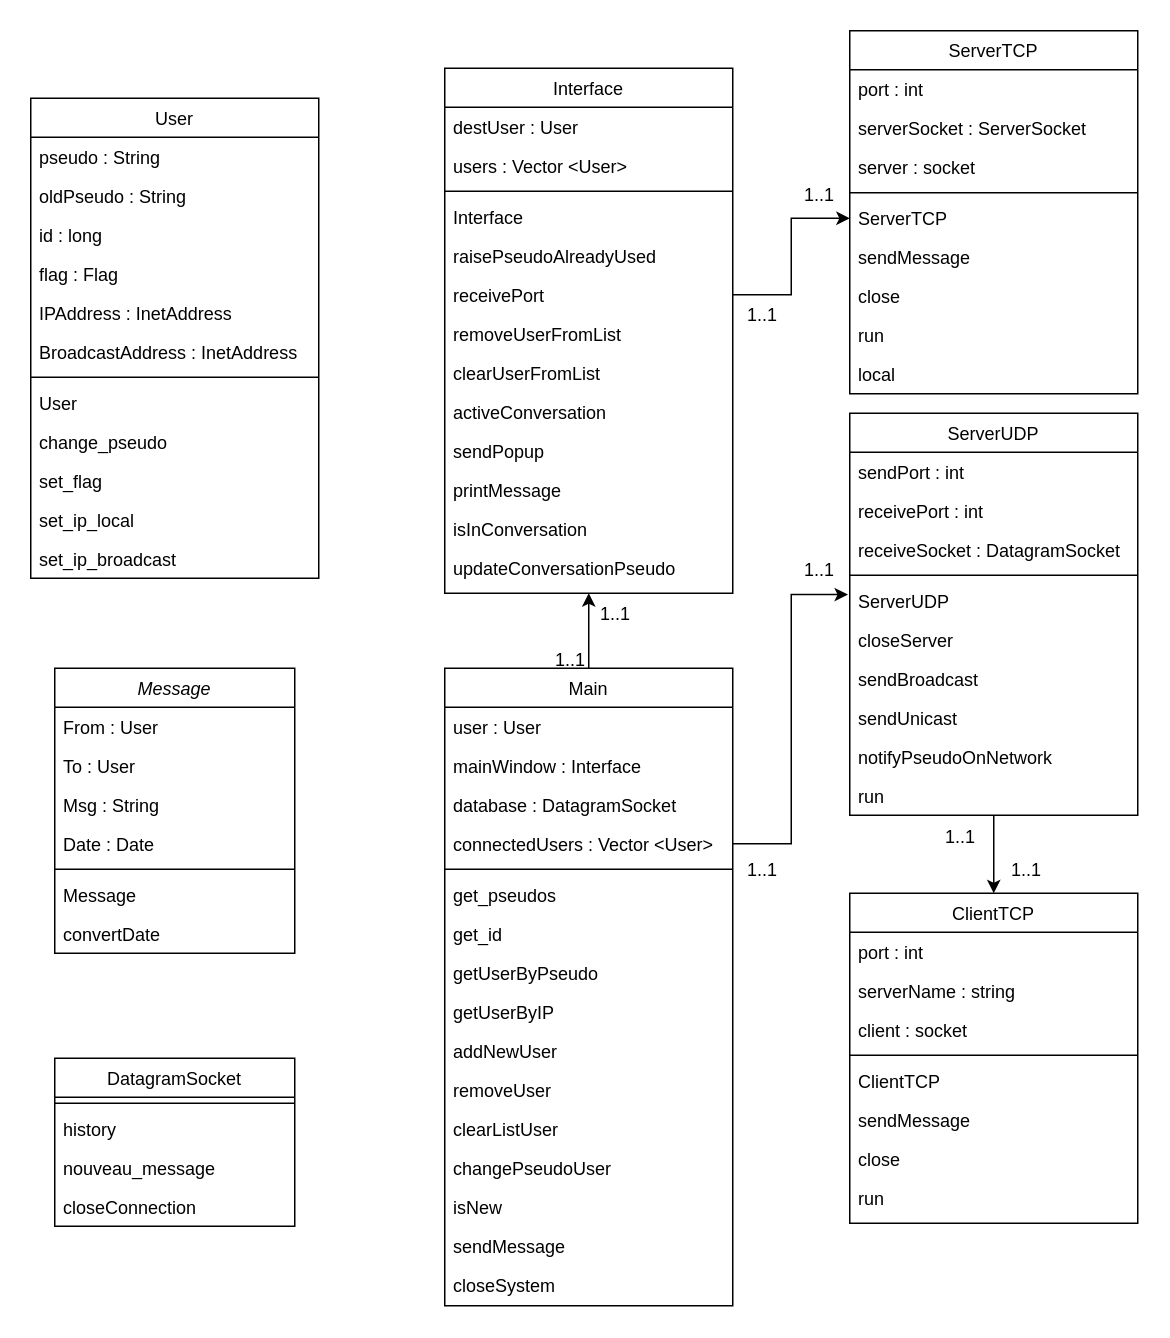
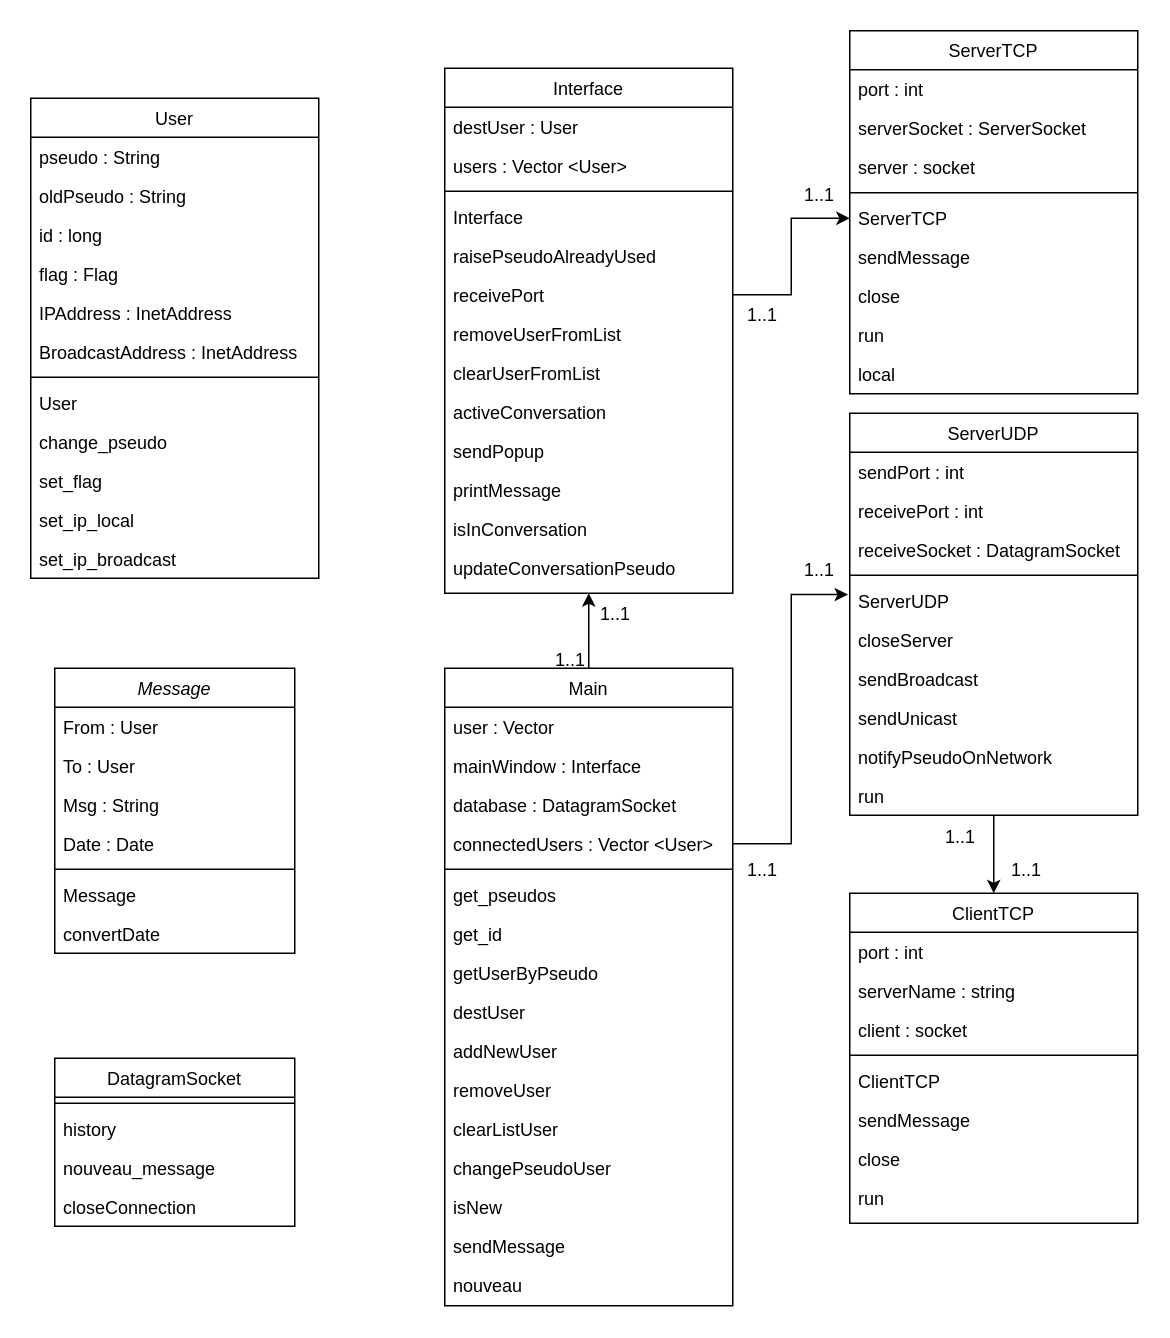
(501, 728) -> (512, 728)
(508, 1013) -> (493, 1013)
(506, 1286) -> (488, 1286)
